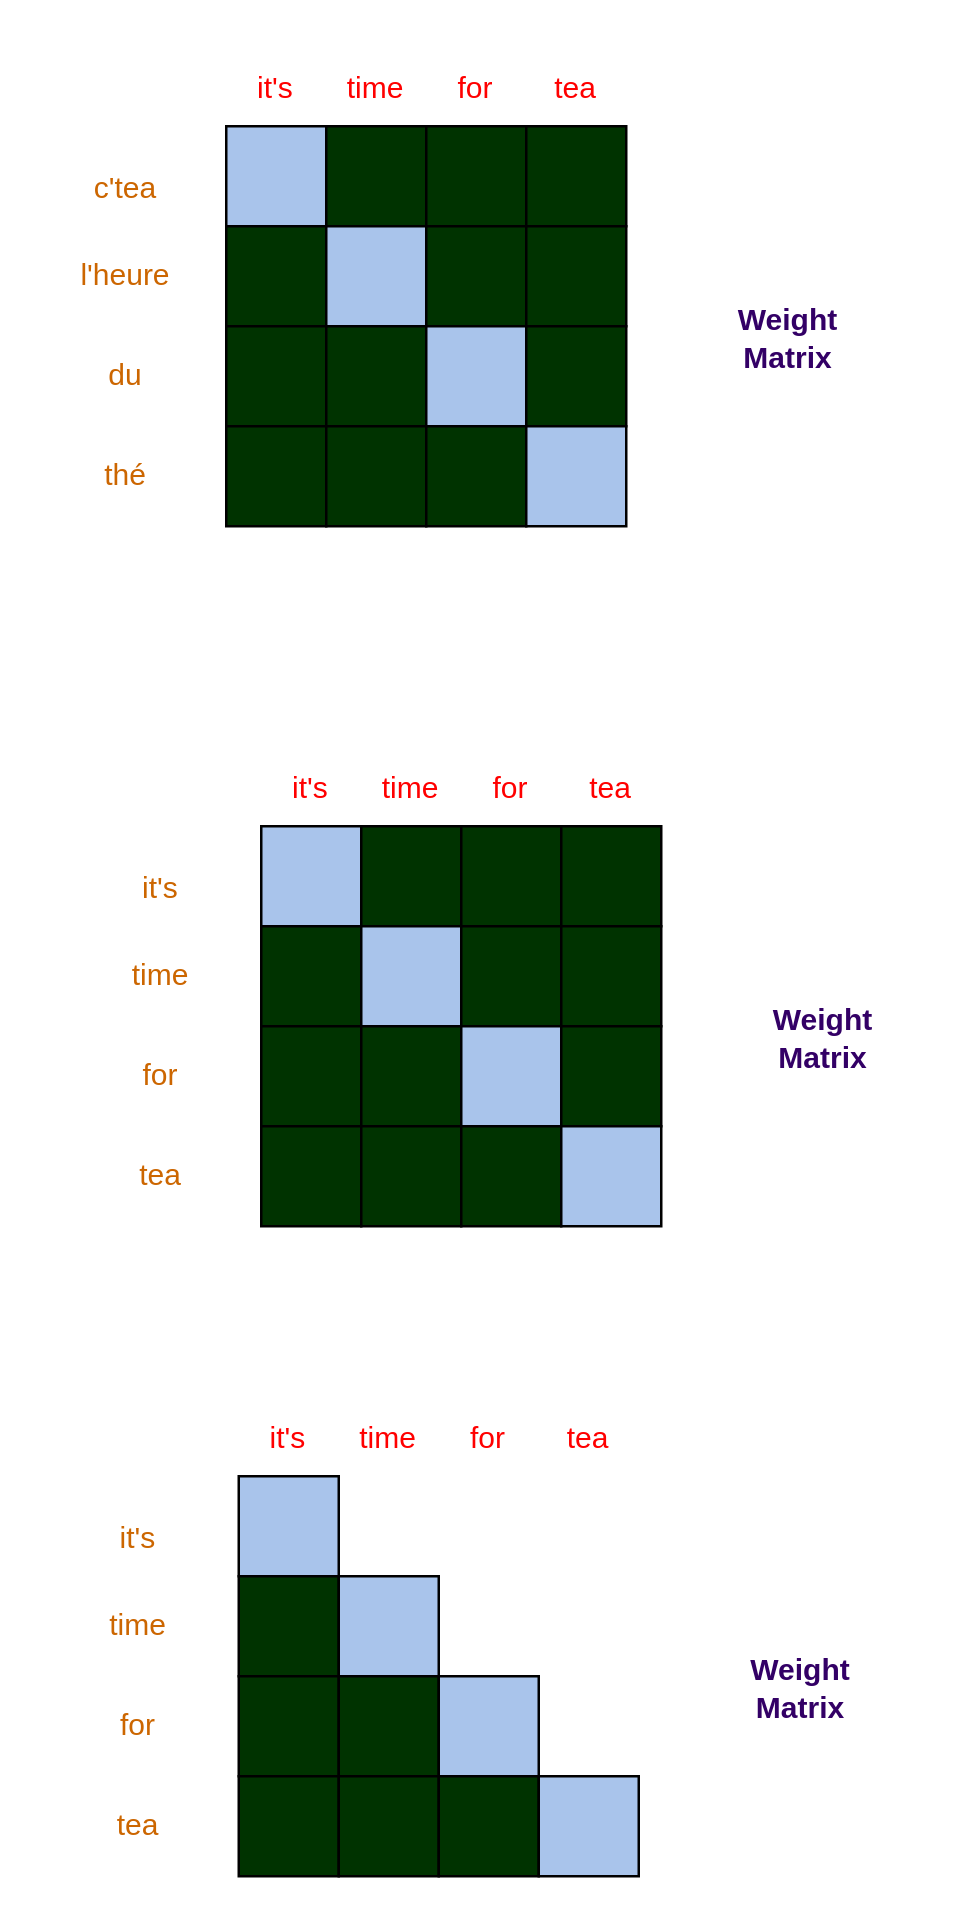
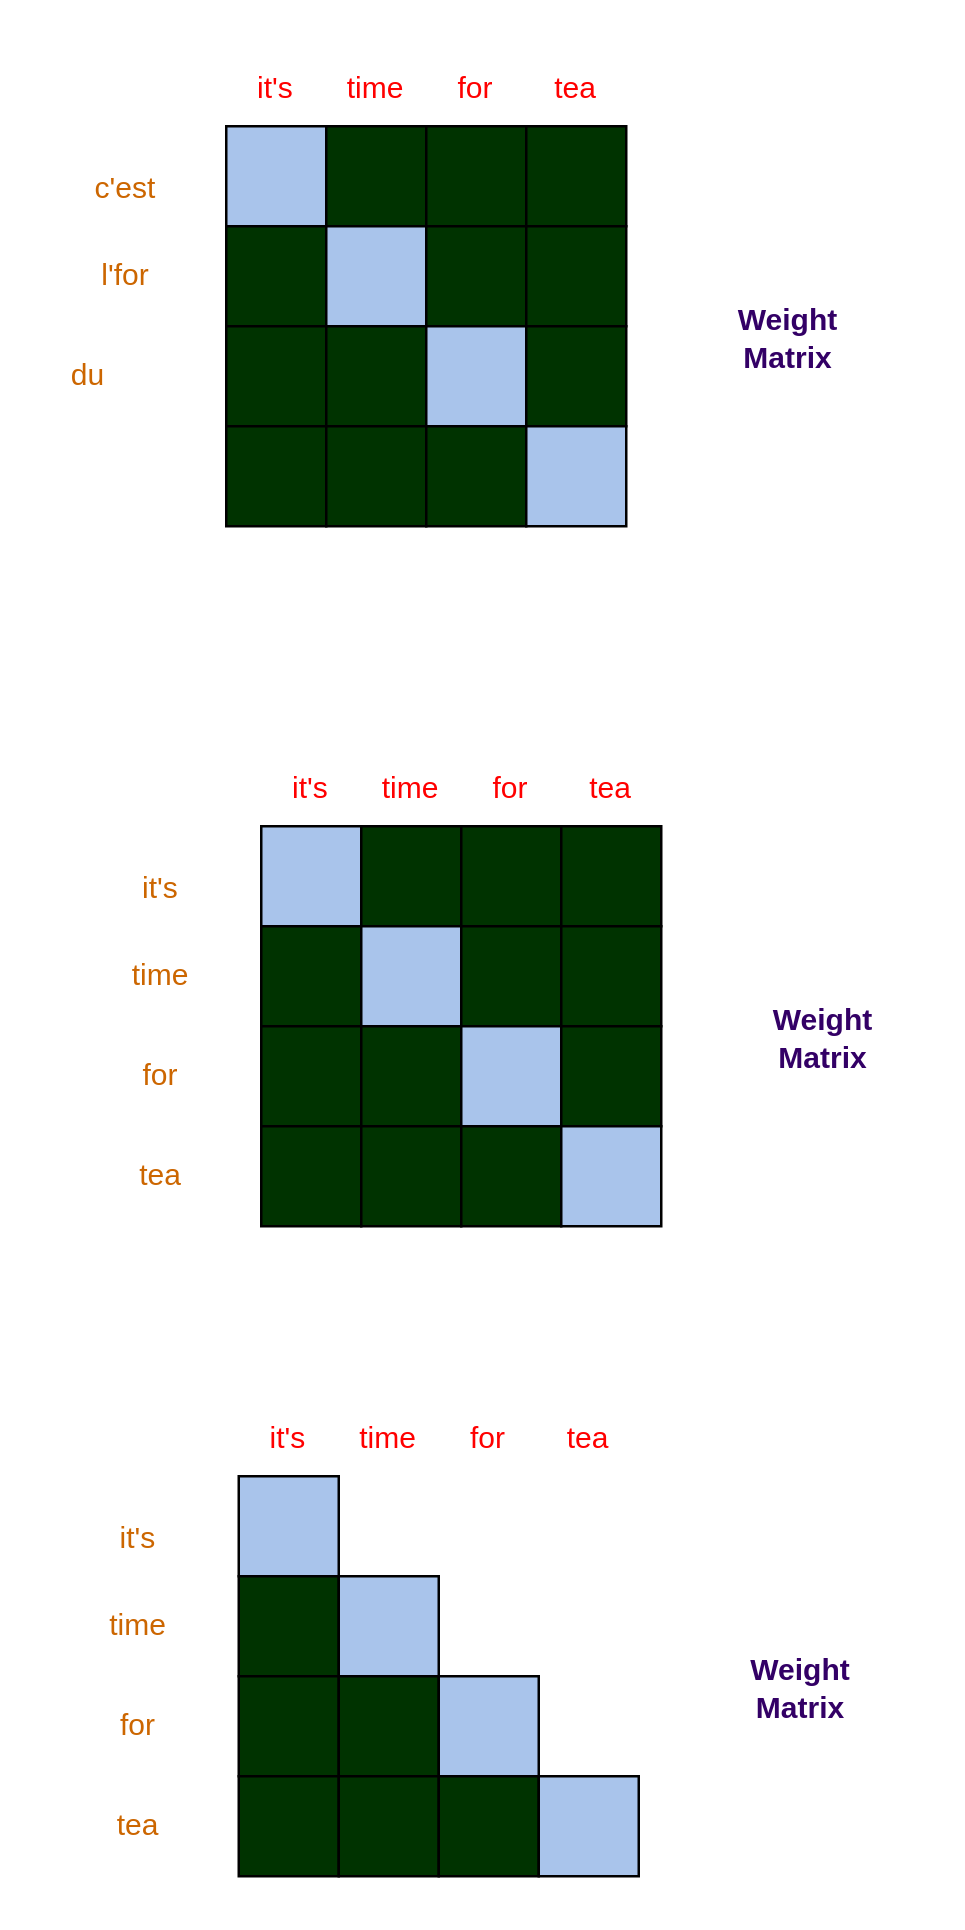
(126, 189) -> (126, 189)
(126, 276) -> (126, 276)
(126, 376) -> (89, 376)
(126, 476) -> none
